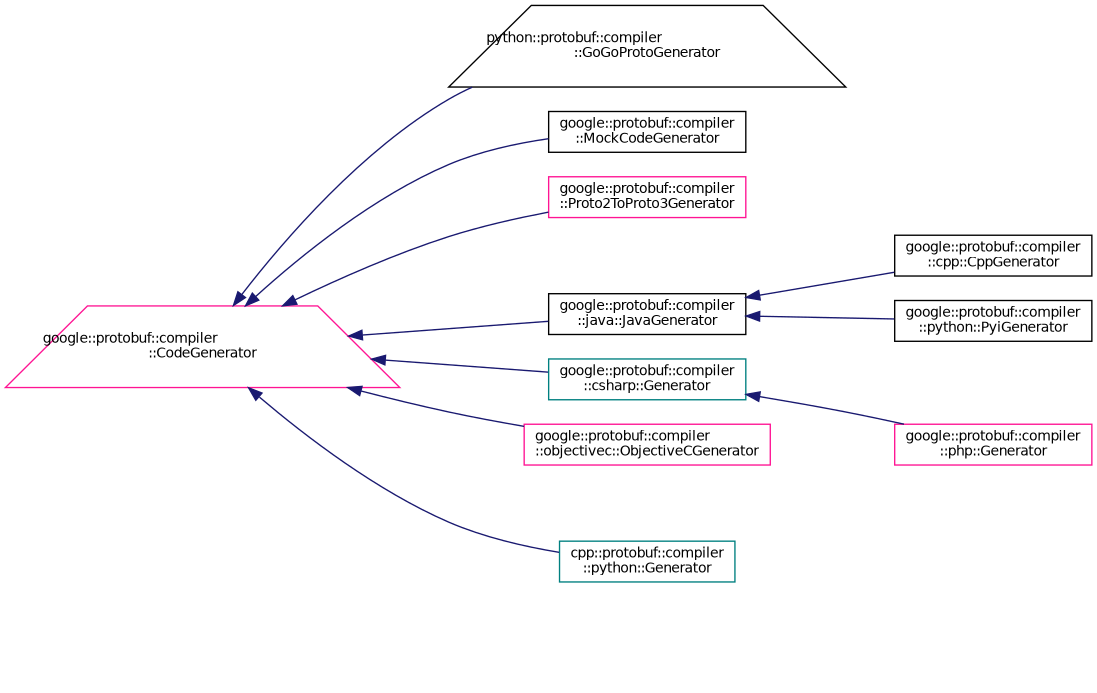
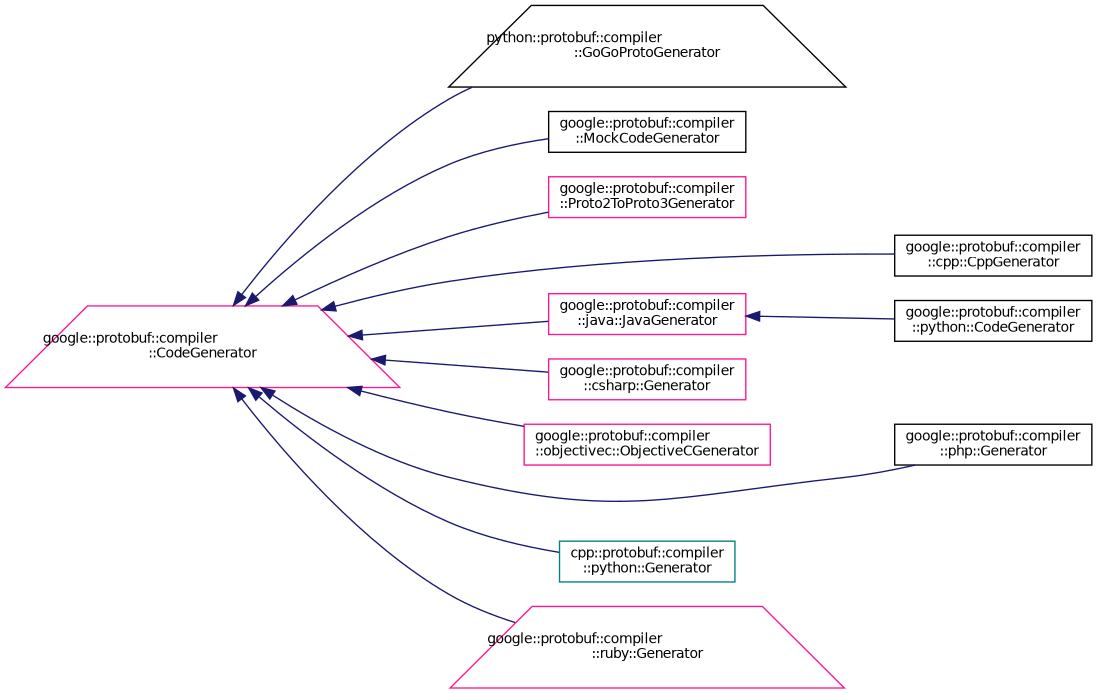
(827, 284) -> (613, 263)
(647, 314) -> (647, 314)
(993, 321) -> (993, 321)
(647, 379) -> (647, 379)
(832, 409) -> (585, 500)
(993, 445) -> (993, 445)
none -> (647, 647)
